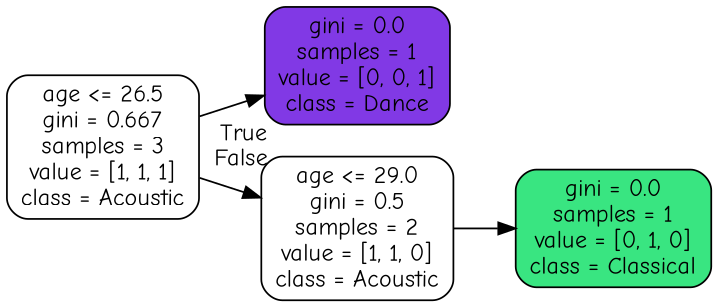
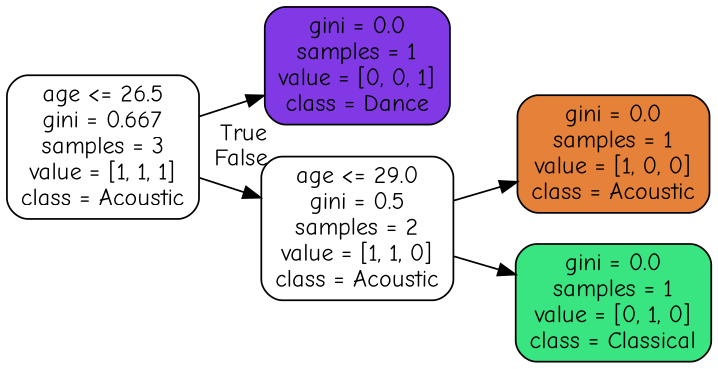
none -> (613, 154)
